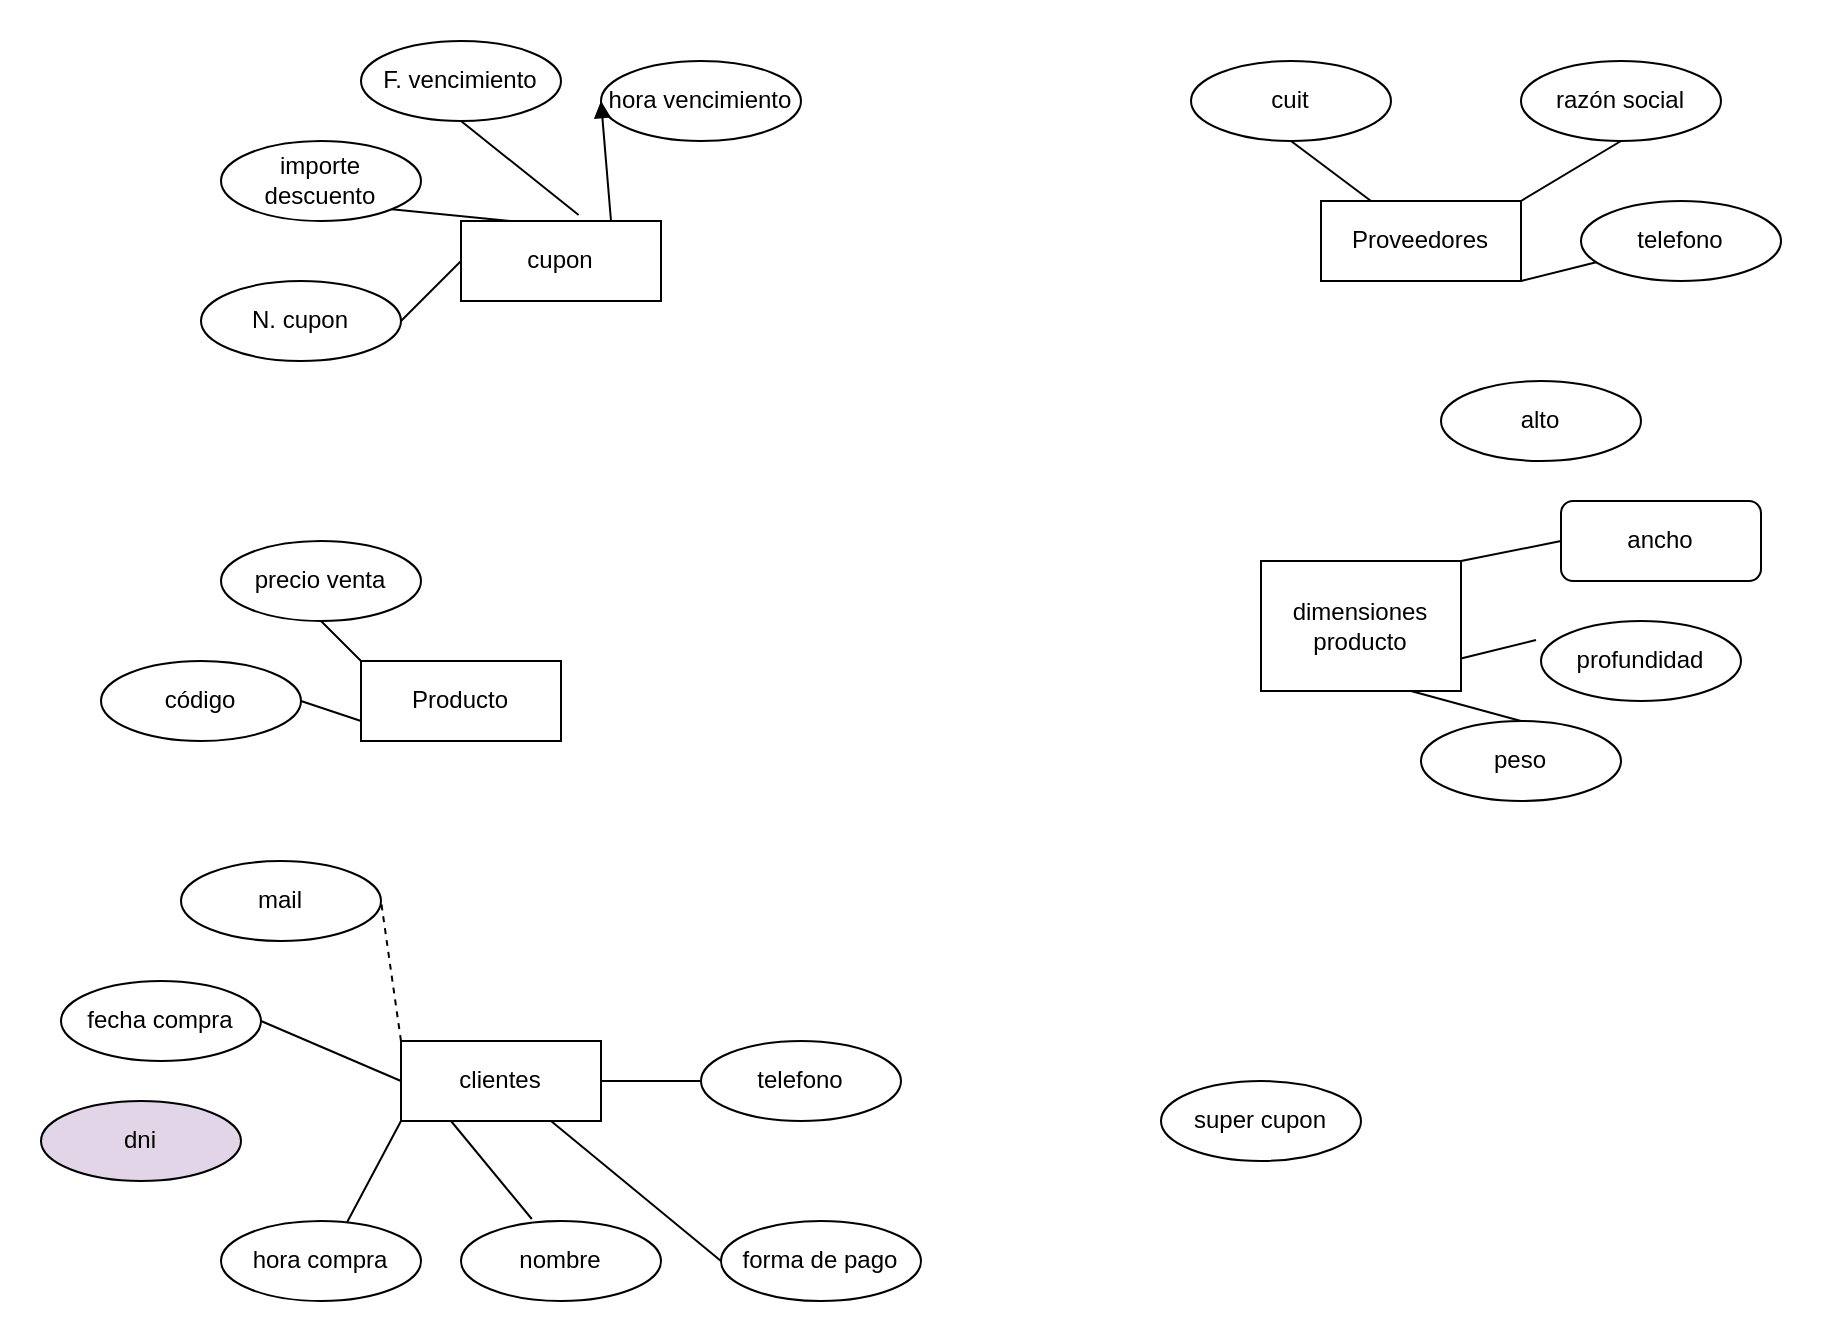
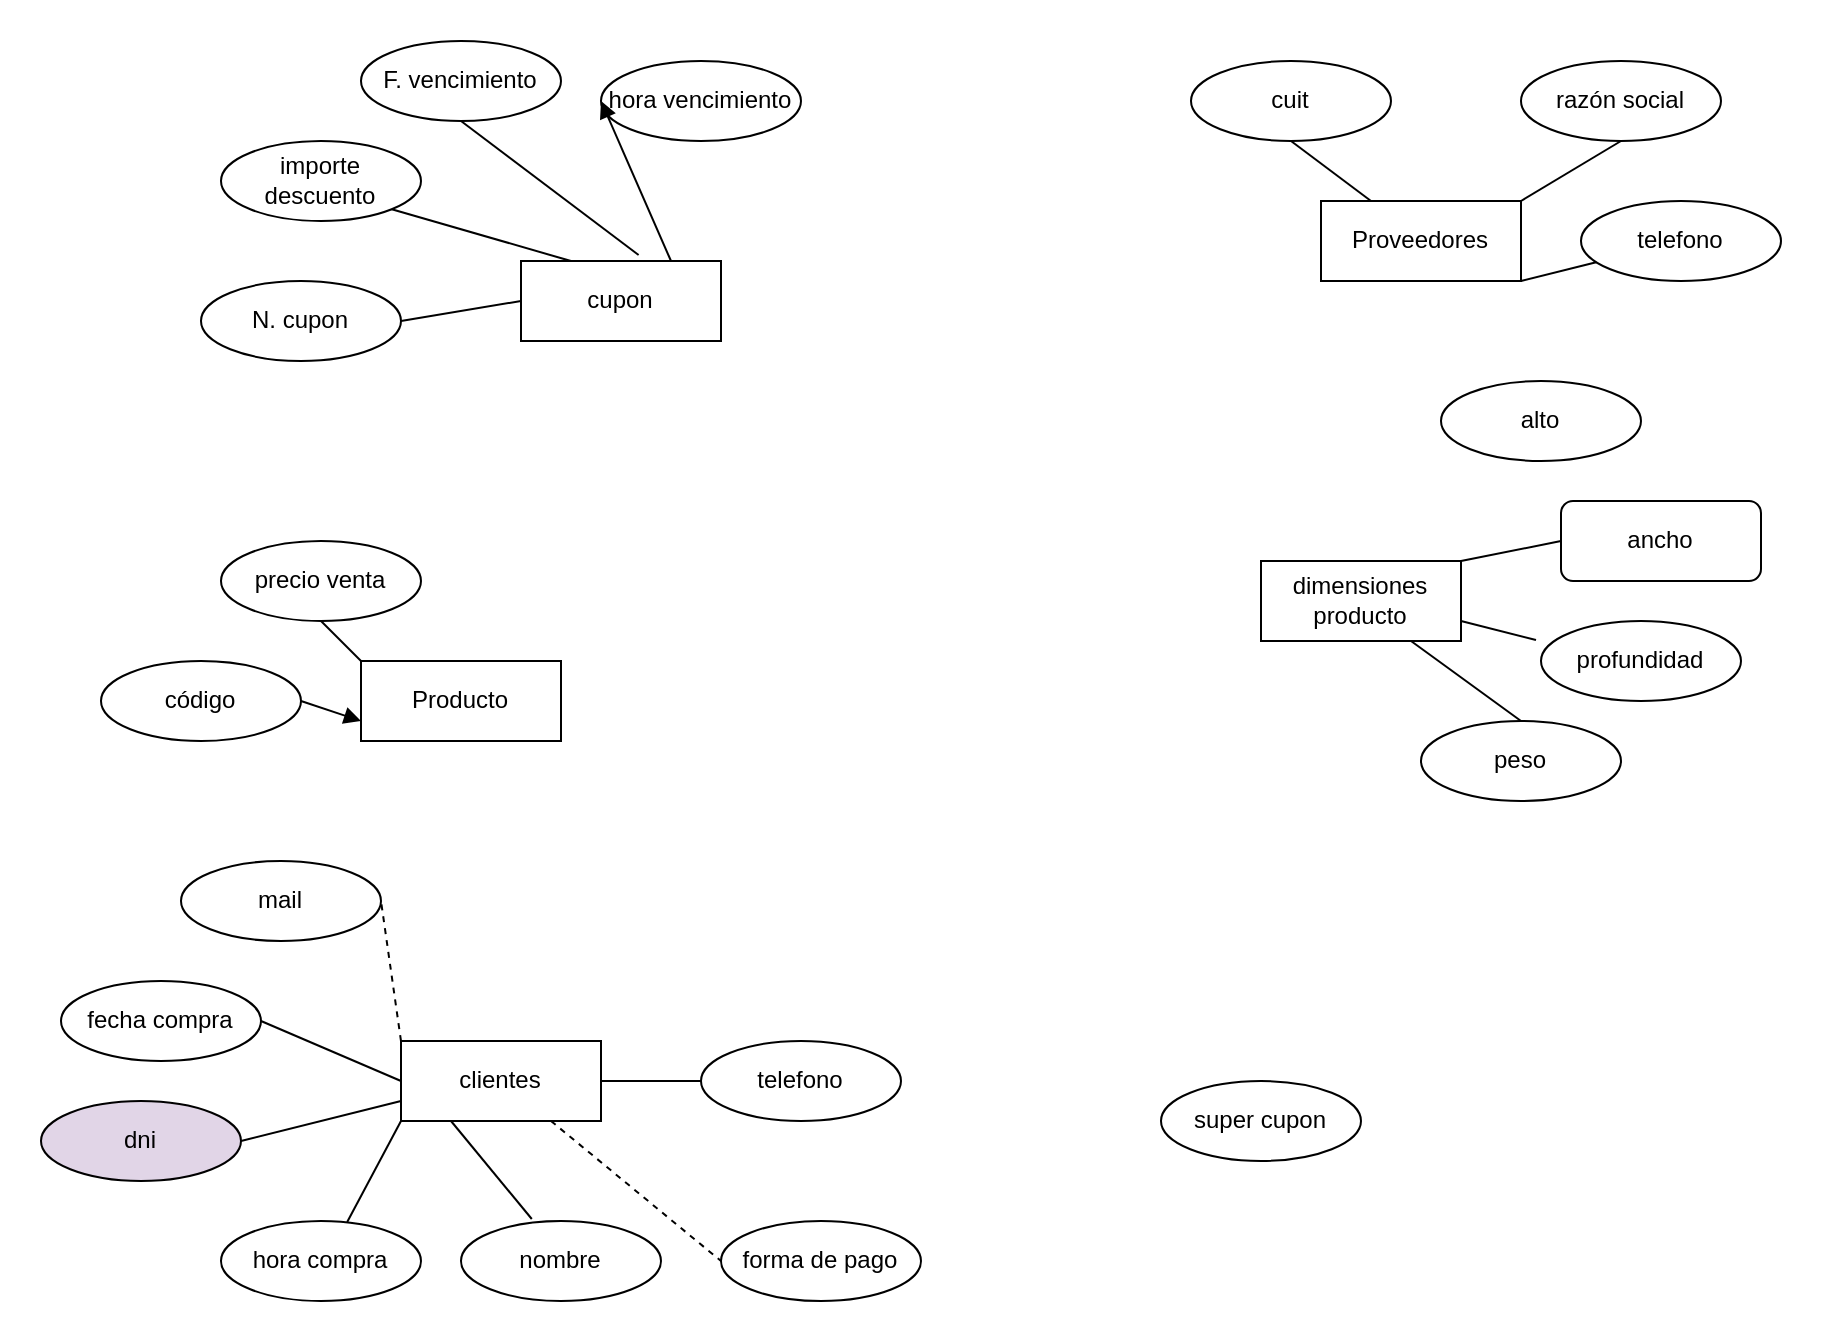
(561, 261) -> (621, 301)
(1361, 626) -> (1361, 601)
(351, 718) -> (344, 715)
none -> (321, 1121)
(636, 1191) -> (636, 1191)
